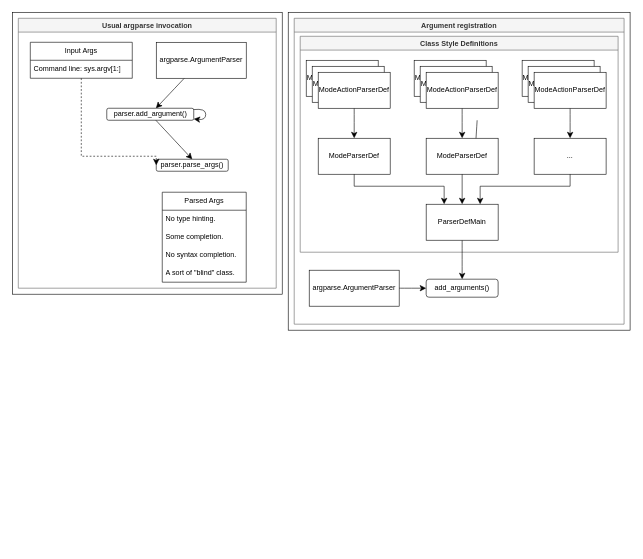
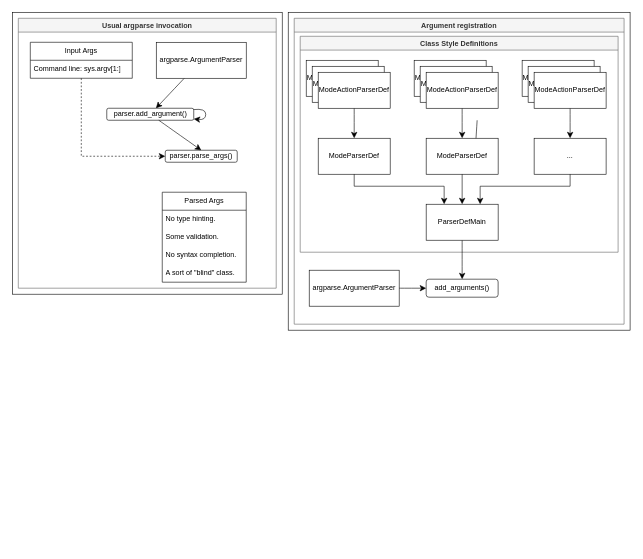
(192, 165) -> (201, 156)
(194, 237) -> (193, 237)
